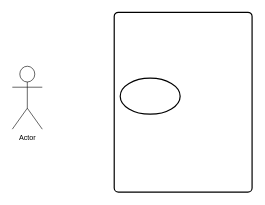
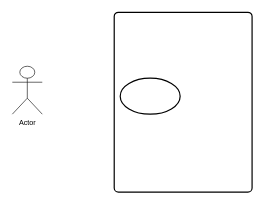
(27, 98) -> (27, 90)
